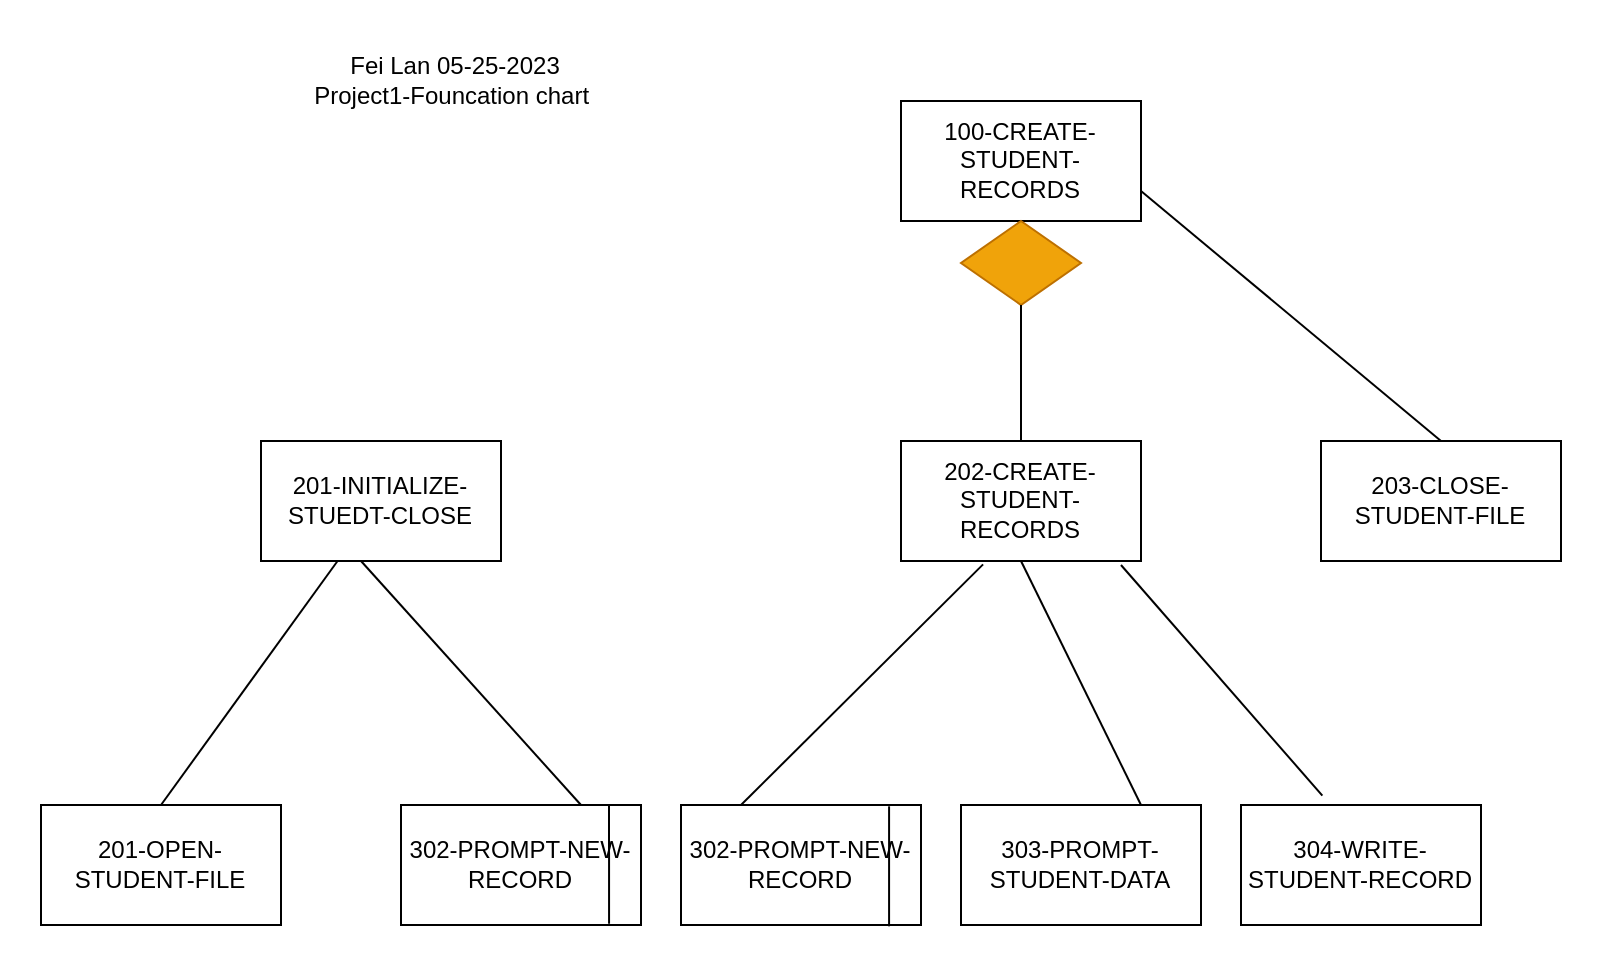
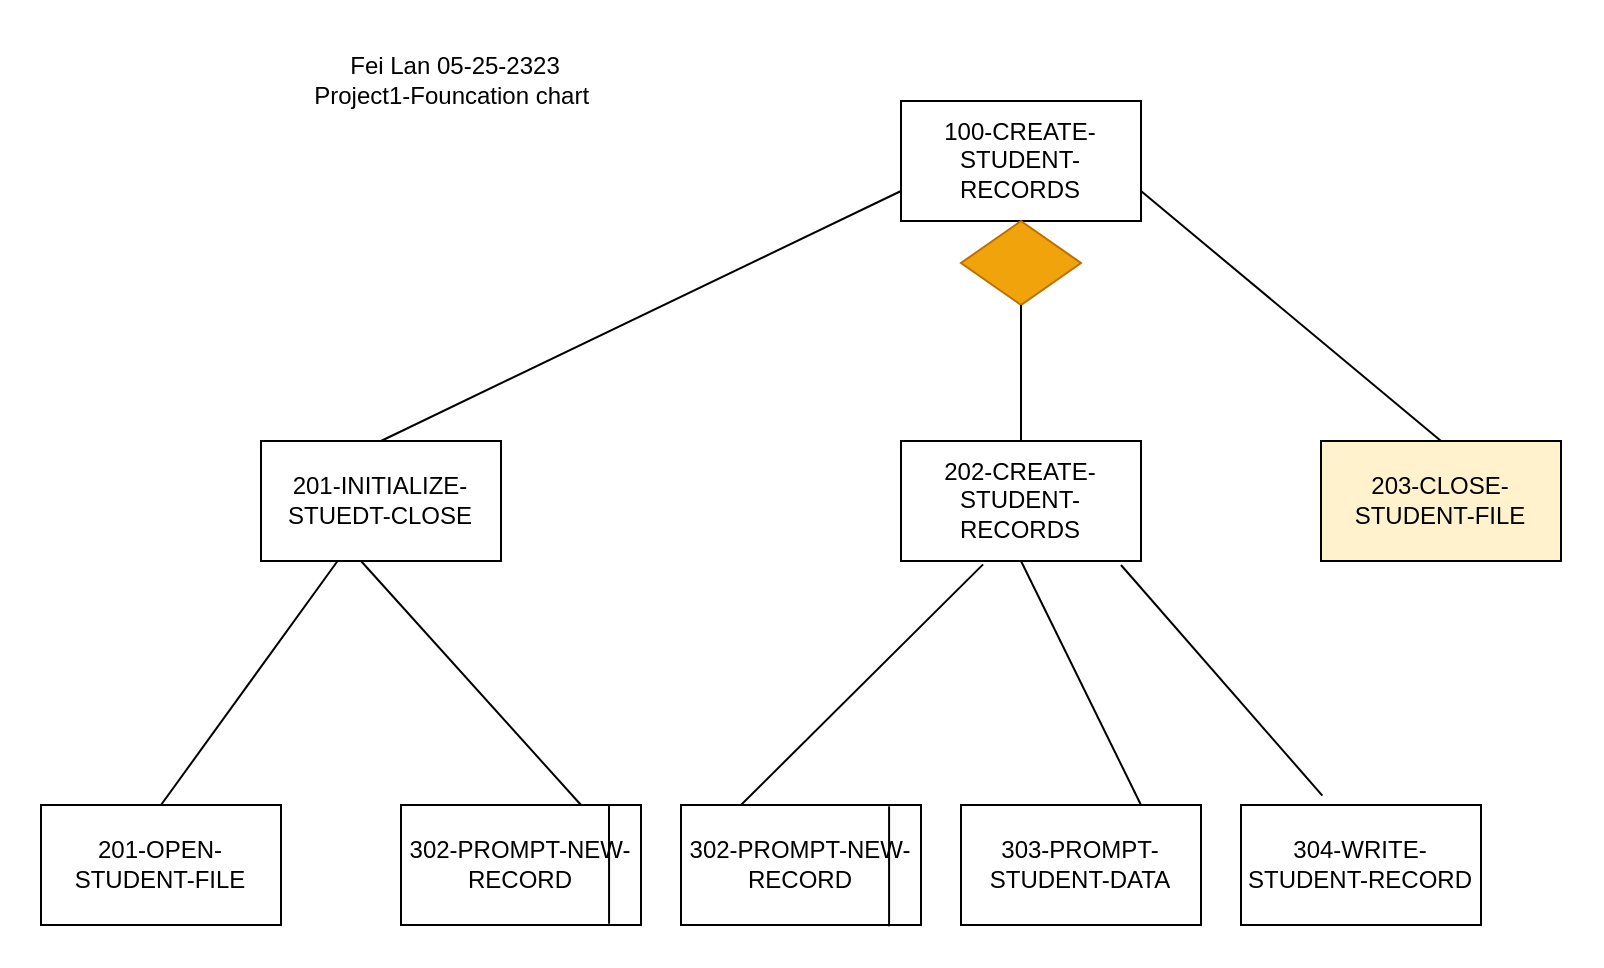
(456, 81) -> (456, 81)
none -> (641, 316)
(1441, 501) -> (1441, 501)
